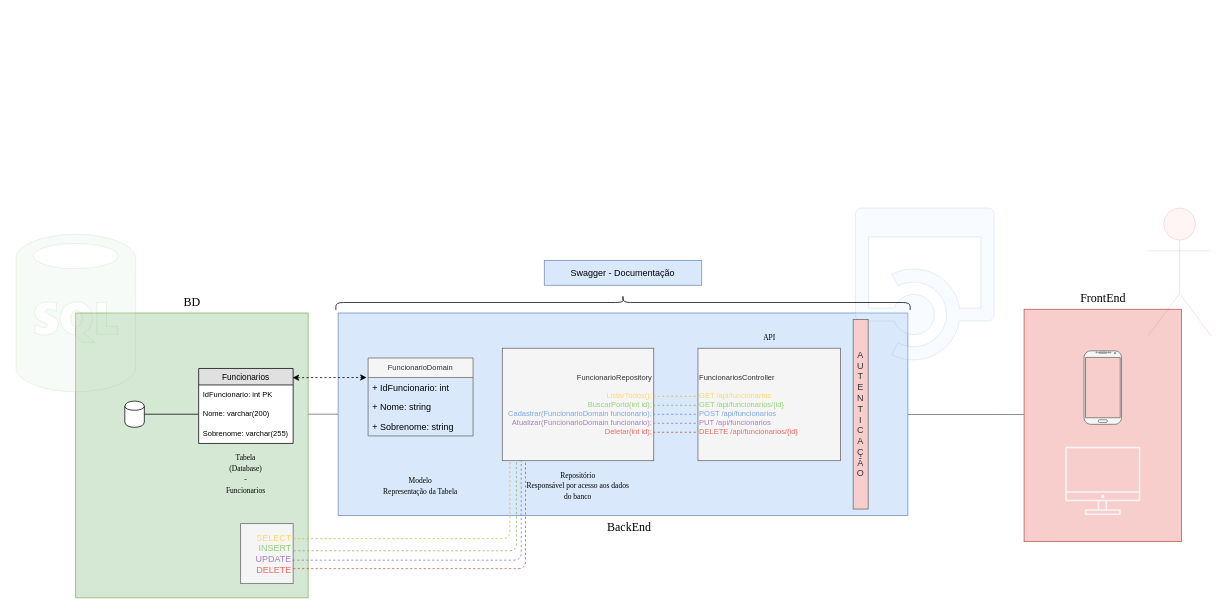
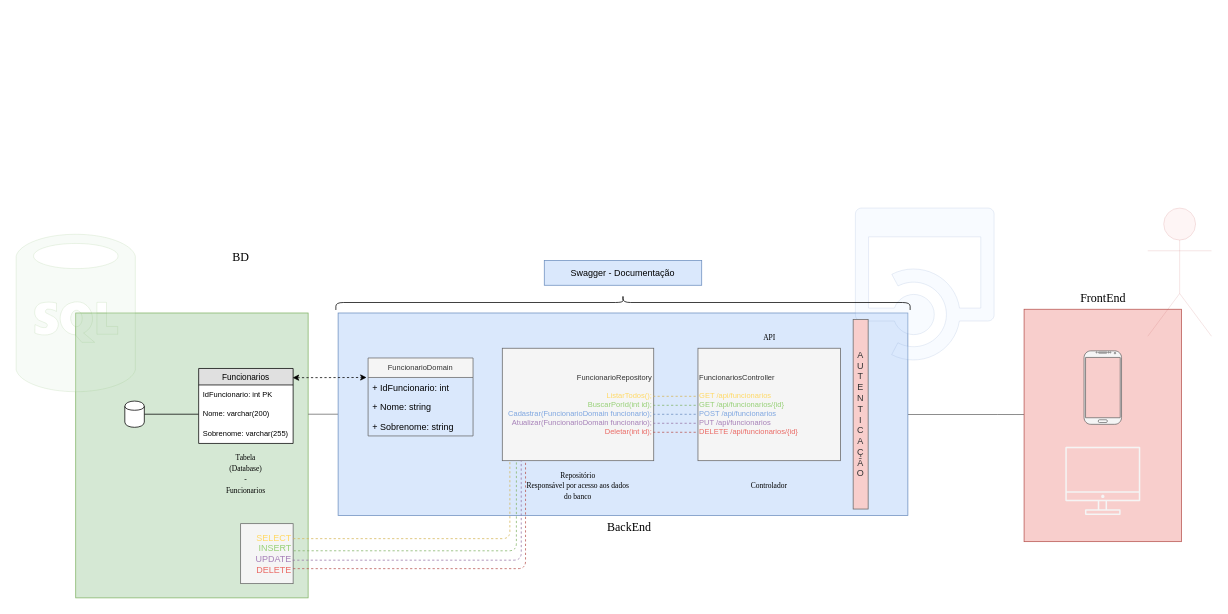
(192, 302) -> (240, 257)
(420, 486) -> none
none -> (769, 486)
